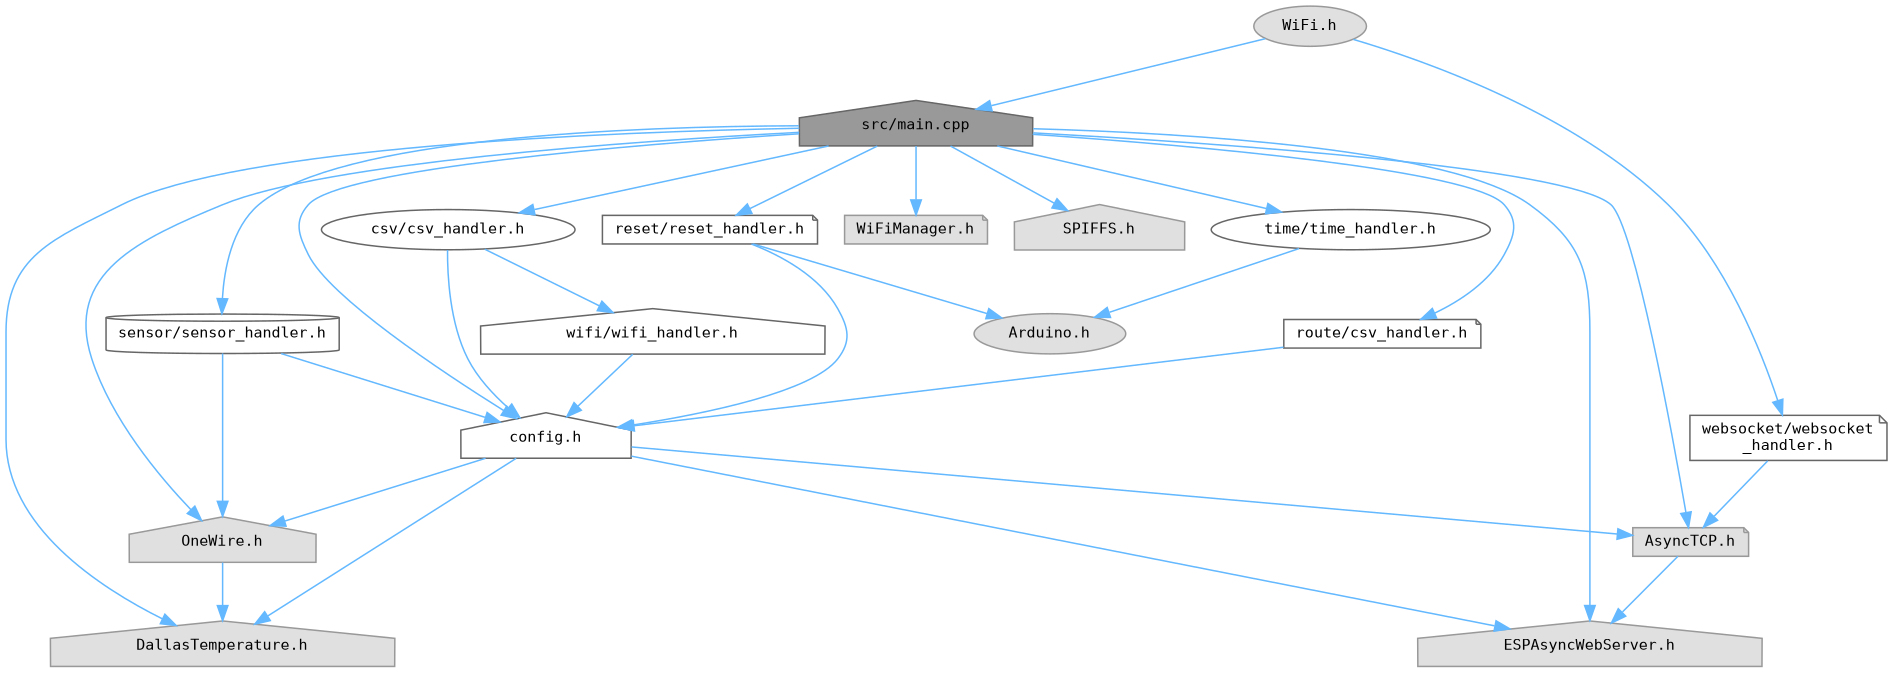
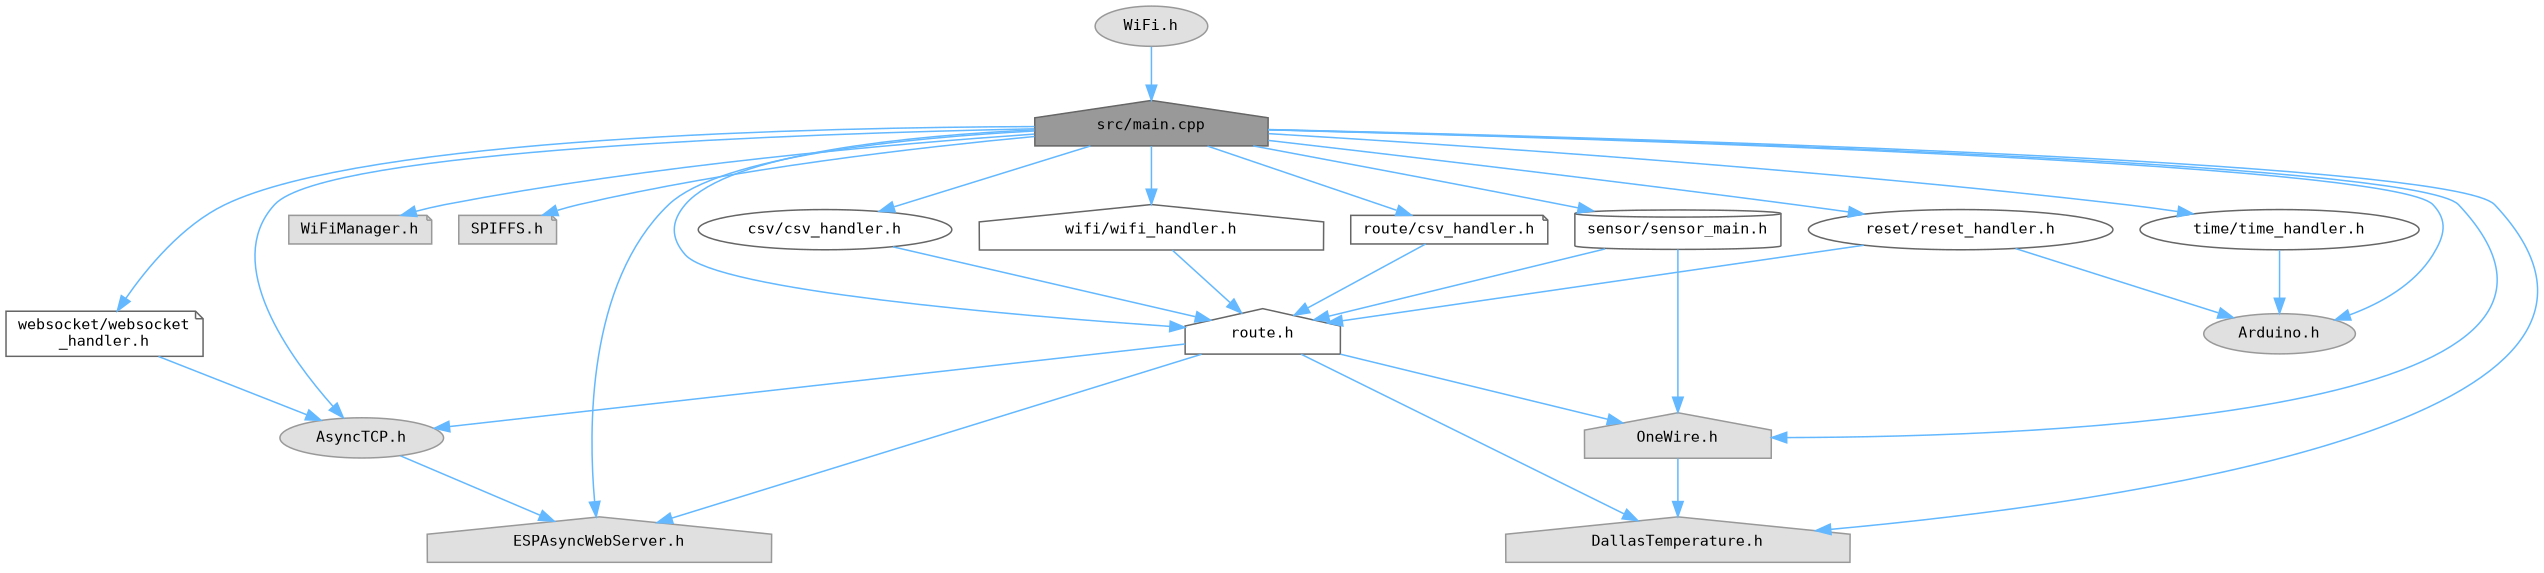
none -> (1932, 154)
(1617, 163) -> (558, 144)
(710, 230) -> (1961, 230)
(1100, 230) -> (508, 230)
(542, 278) -> (1151, 168)
(223, 334) -> (1678, 230)
(546, 438) -> (1263, 334)
(1691, 542) -> (362, 438)
